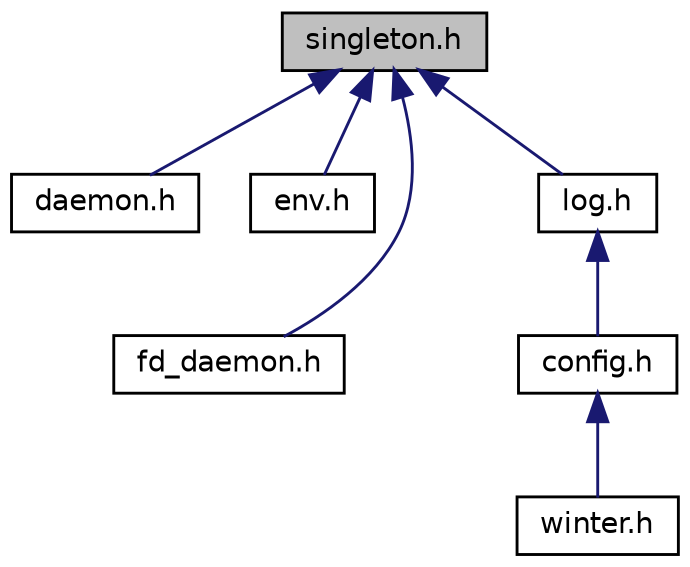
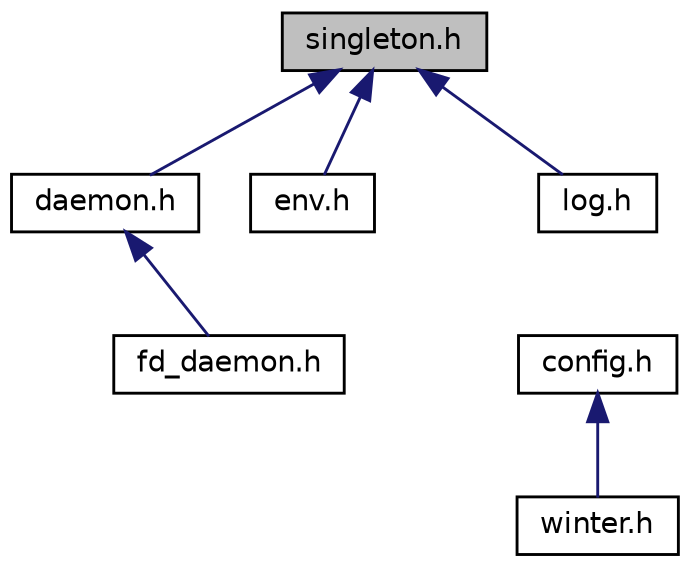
(394, 241) -> (176, 295)
(598, 299) -> none
